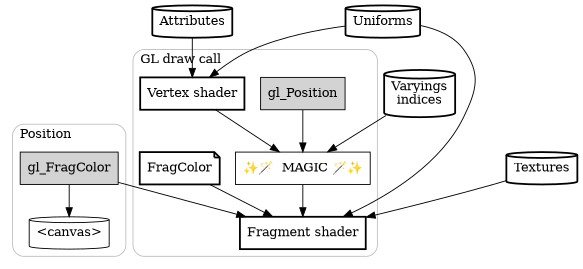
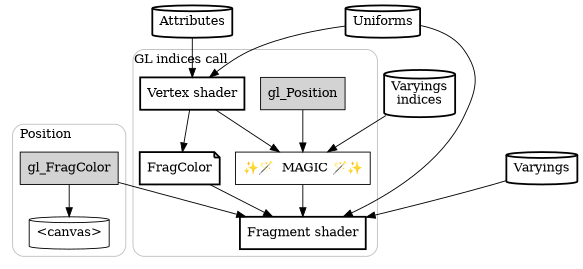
(181, 60) -> (181, 60)
none -> (187, 126)
(542, 168) -> (542, 168)
